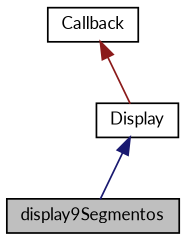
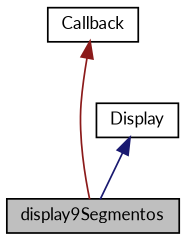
(119, 80) -> (81, 129)
